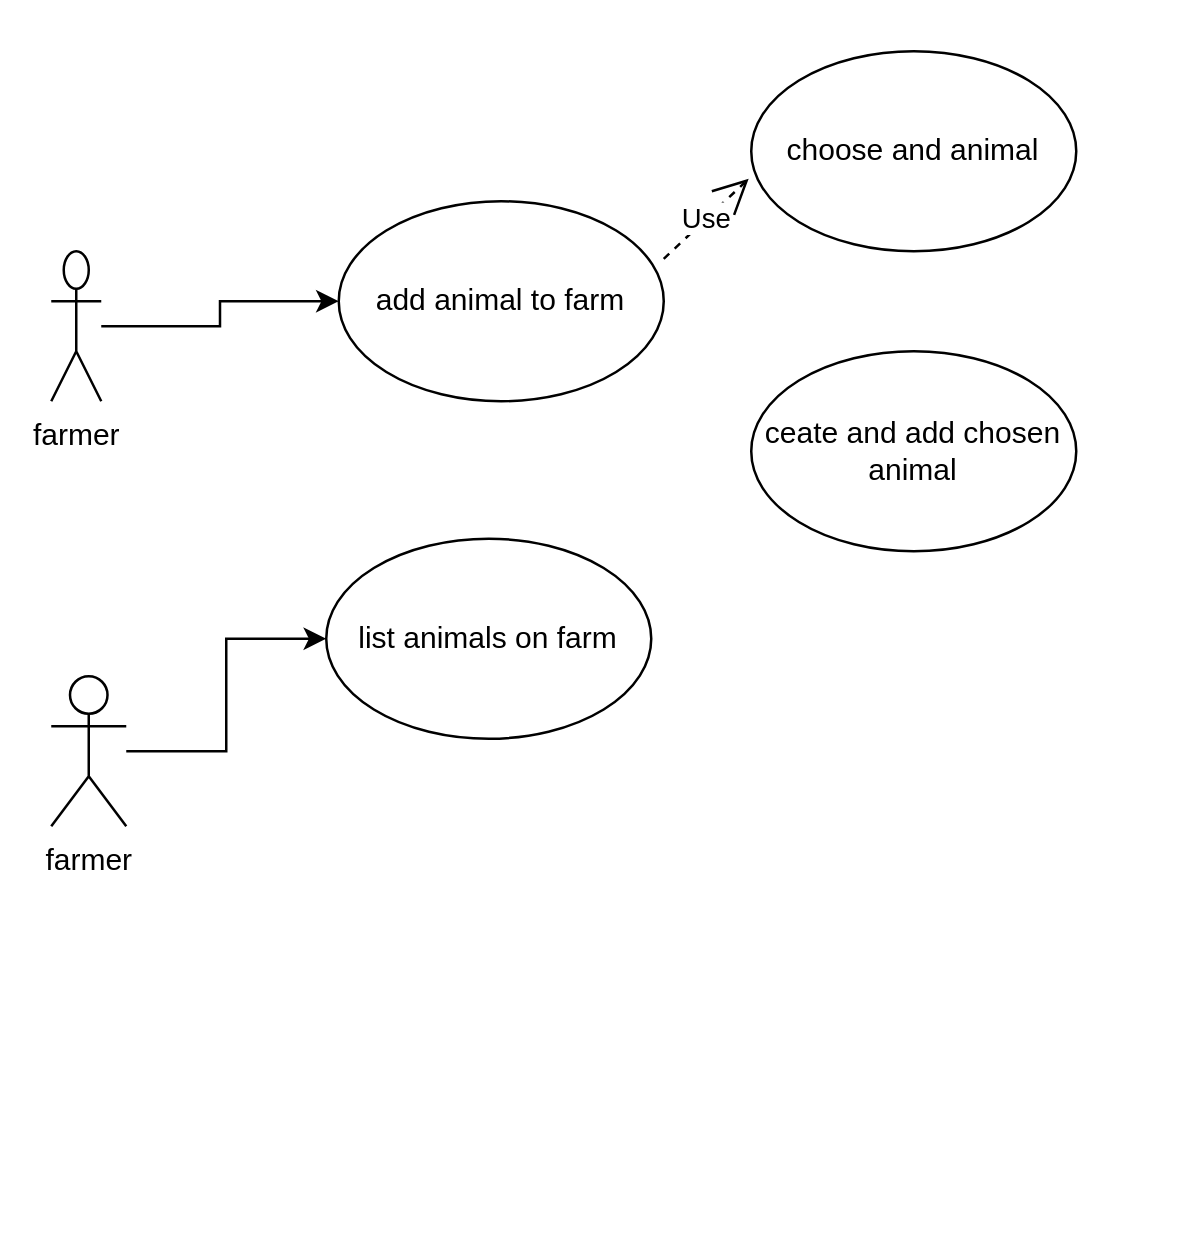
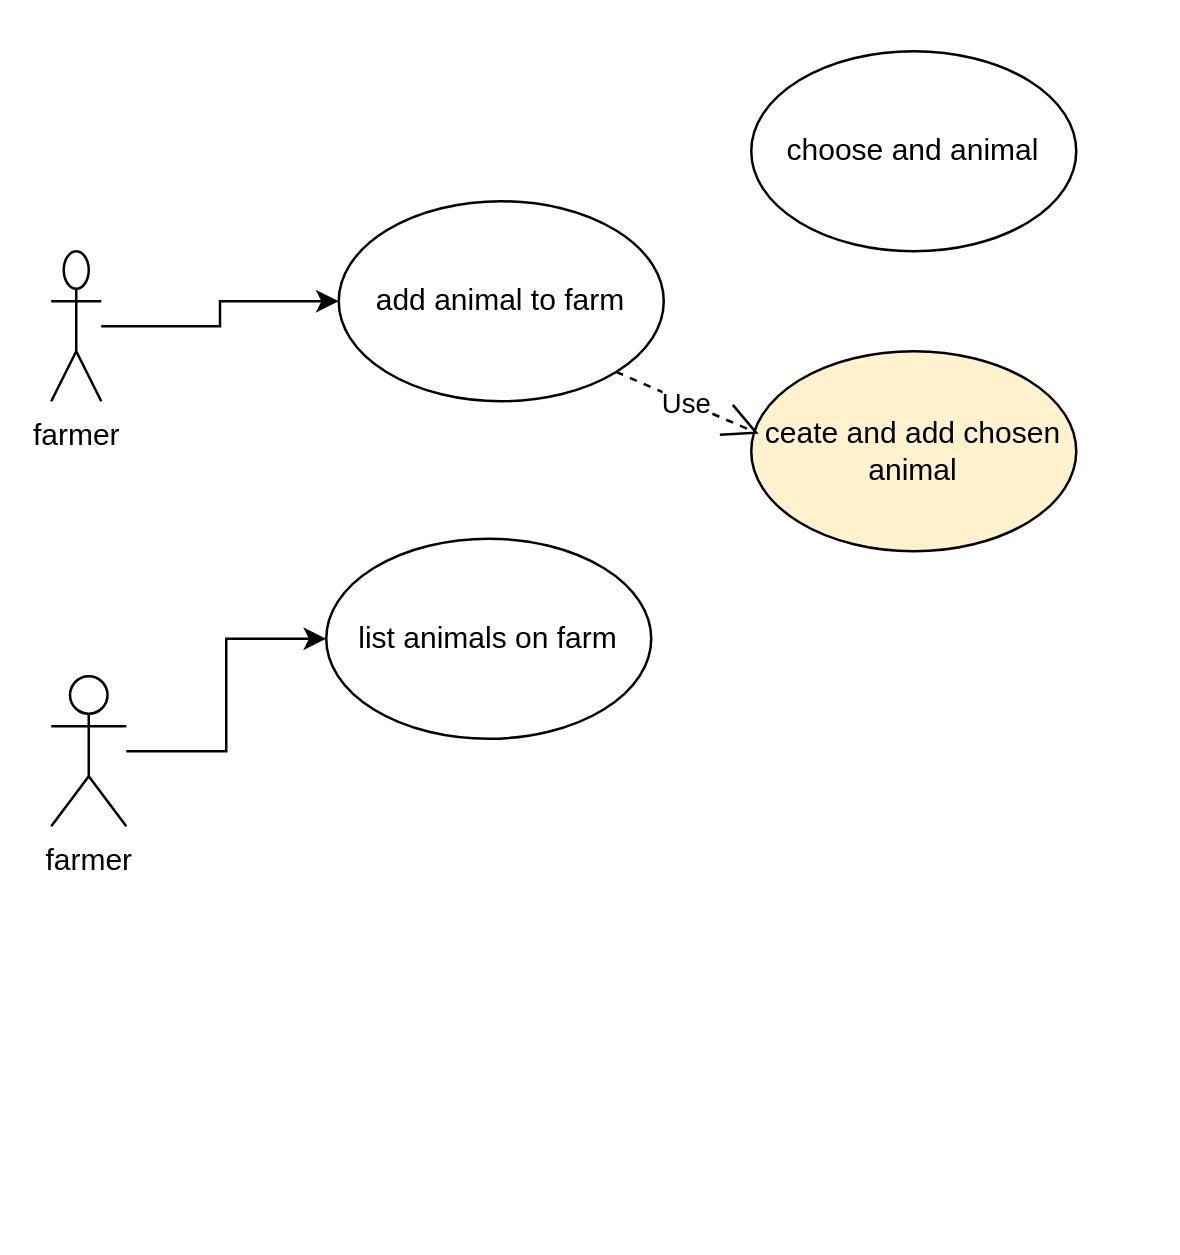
(689, 236) -> none
none -> (714, 414)
(914, 451) -> (914, 451)
